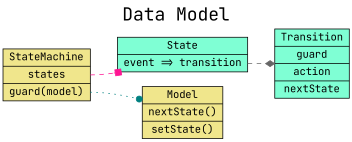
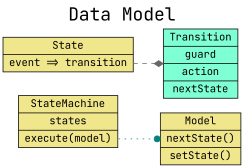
(183, 55) -> (68, 55)
(102, 74) -> none
(47, 92) -> (68, 139)
